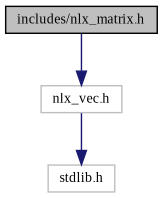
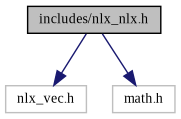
(81, 20) -> (94, 20)
none -> (144, 99)
(81, 178) -> none
